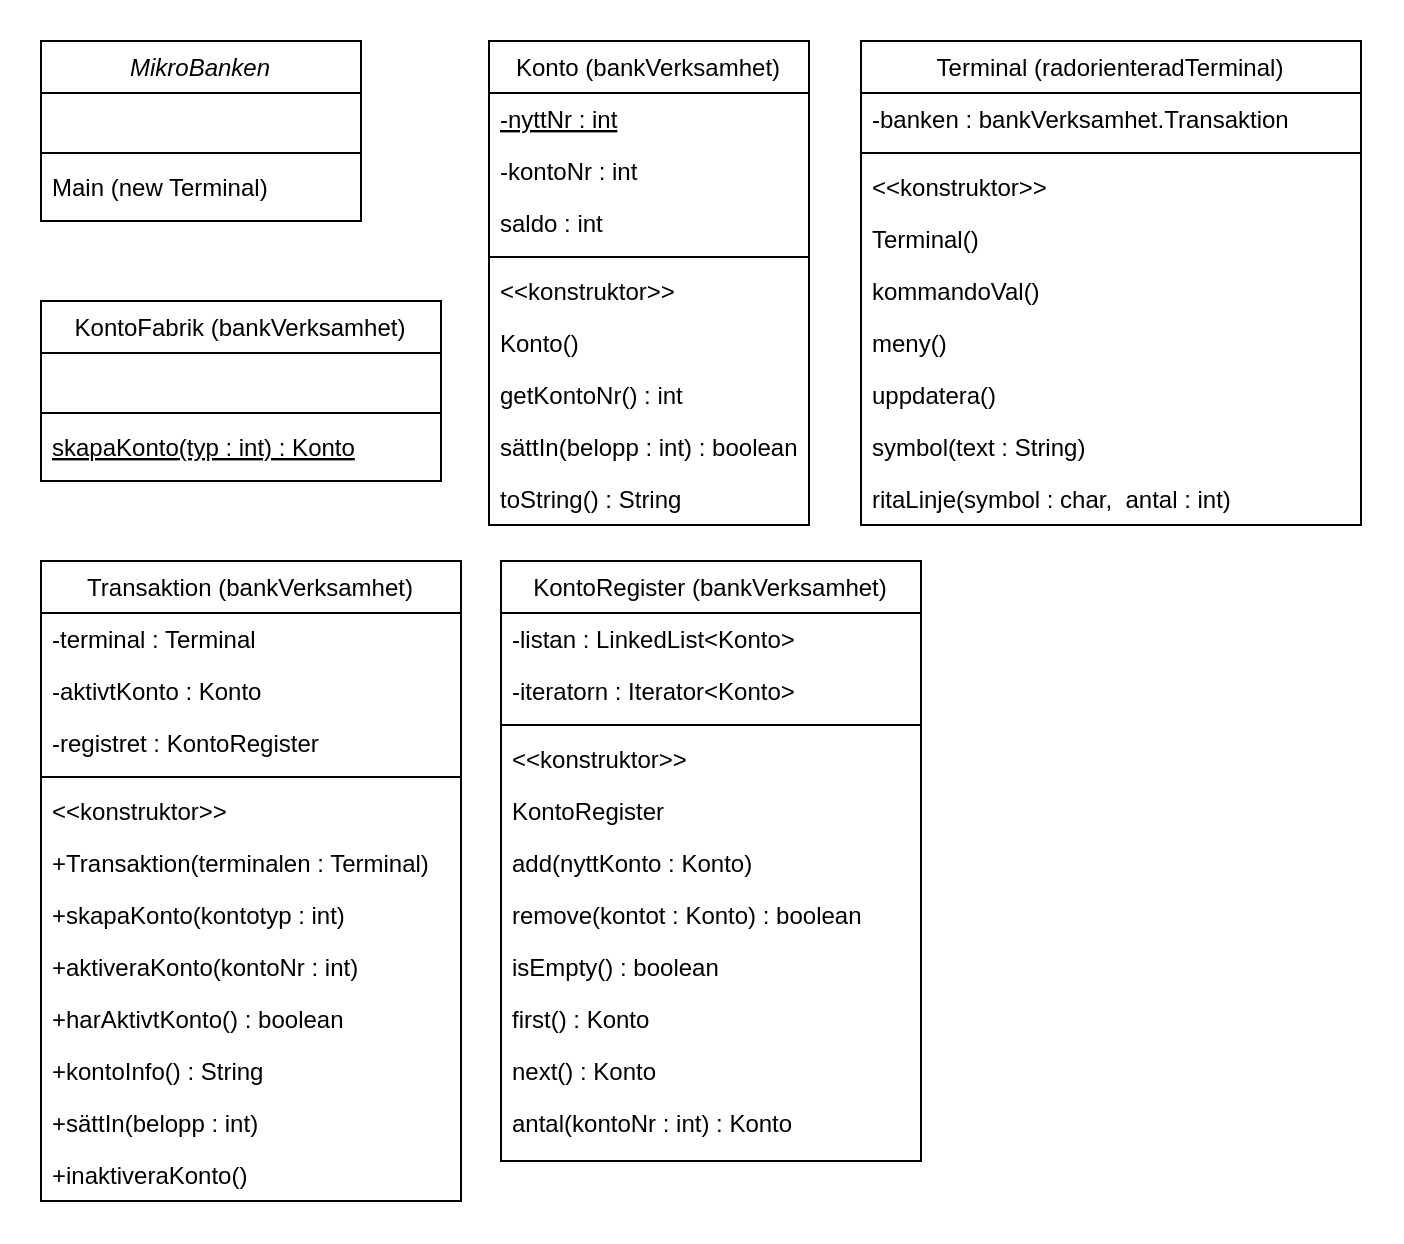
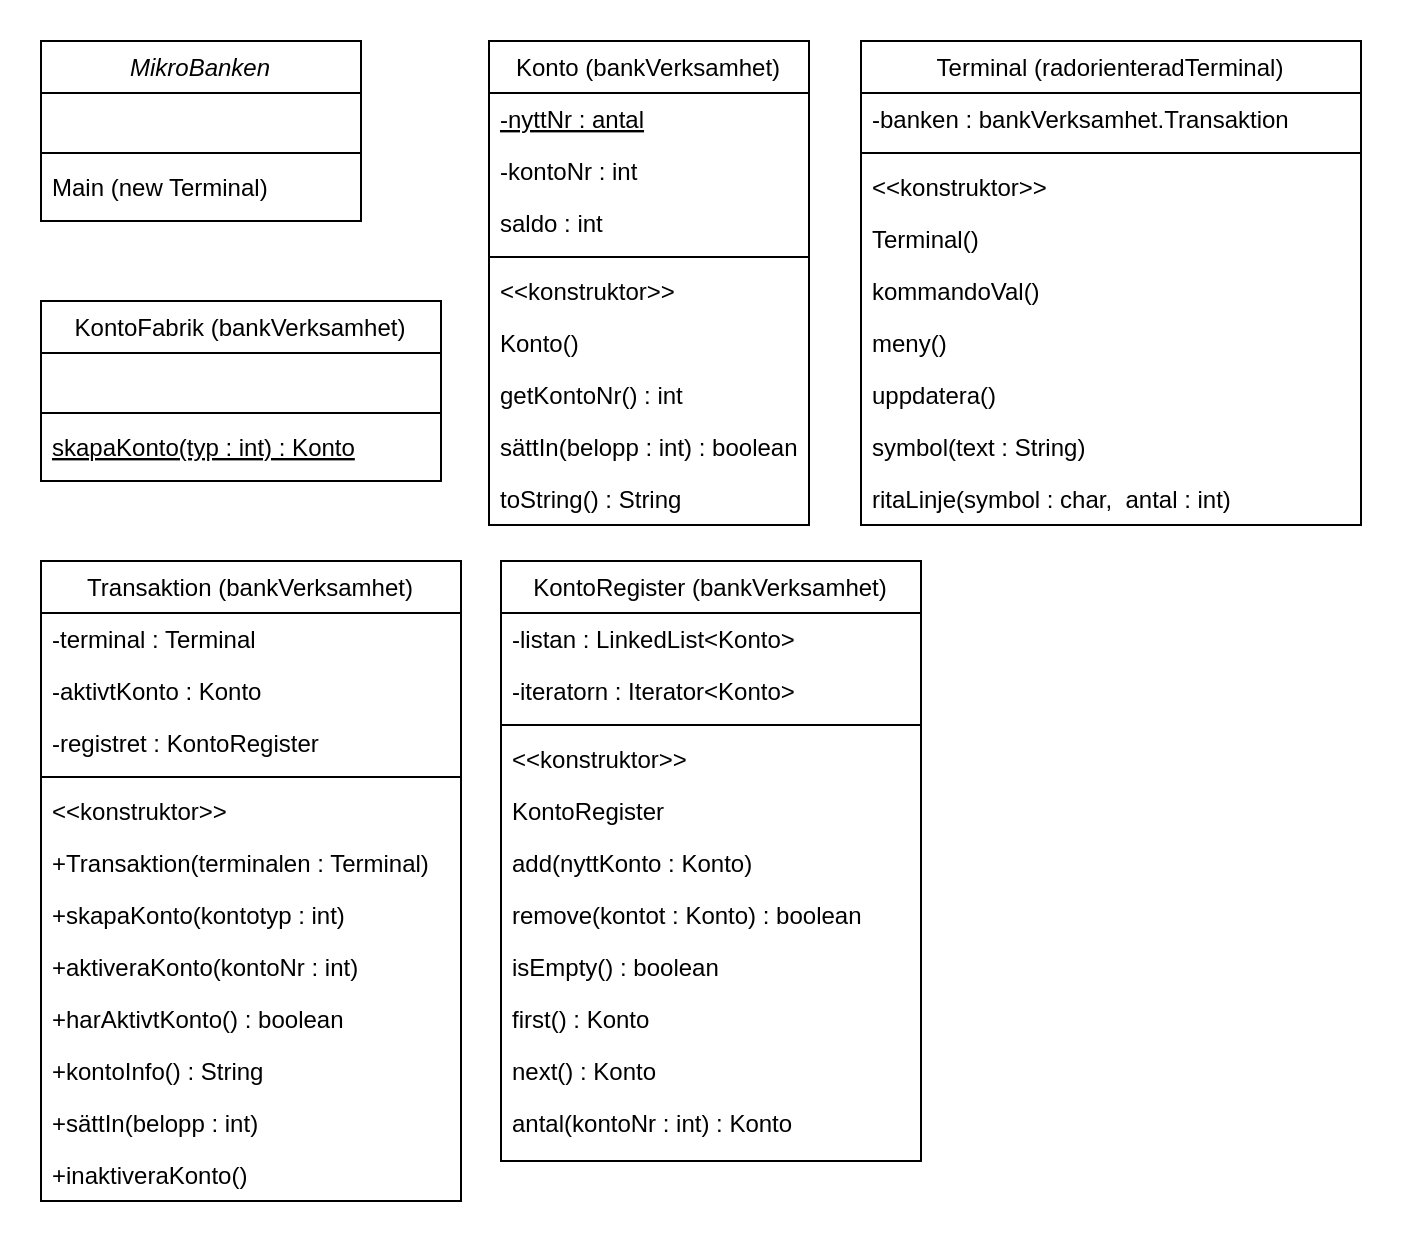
(575, 120) -> (588, 120)
